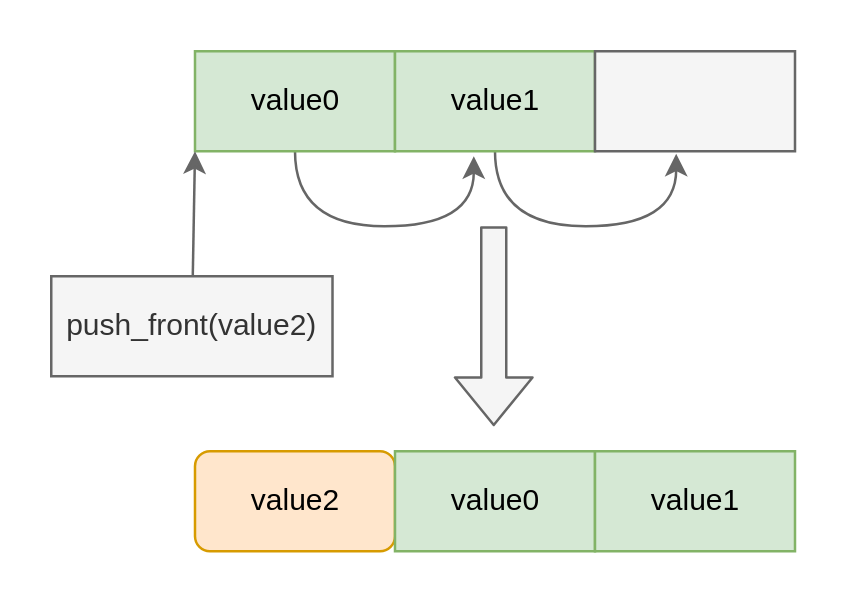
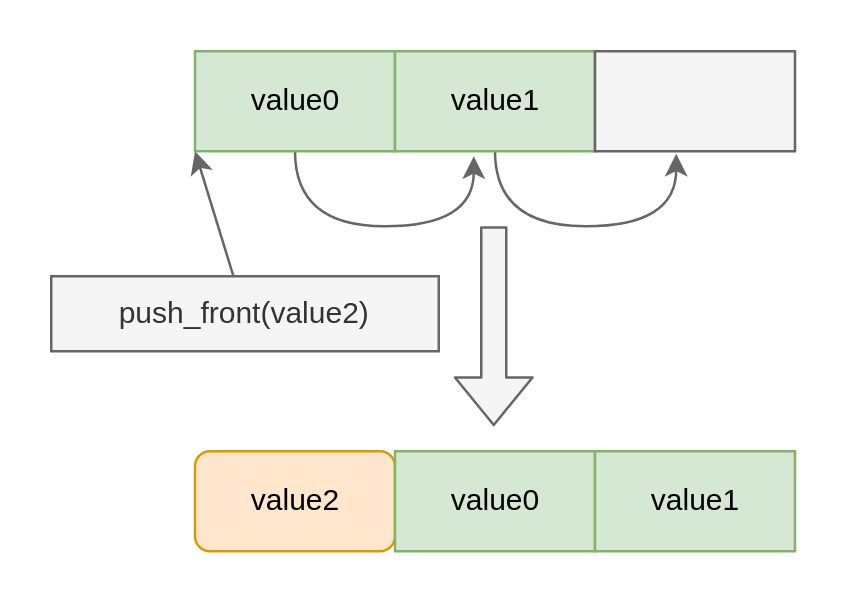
(192, 326) -> (245, 314)
